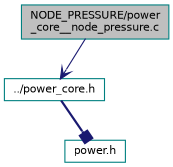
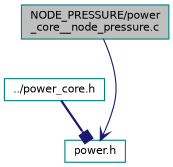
(76, 54) -> (116, 85)
